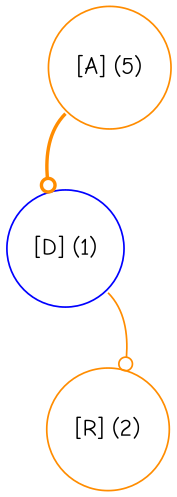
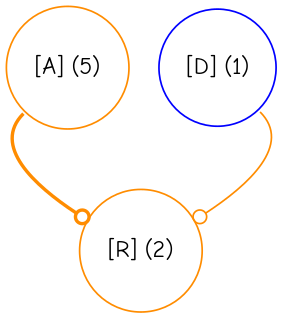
(49, 144) -> (27, 171)
